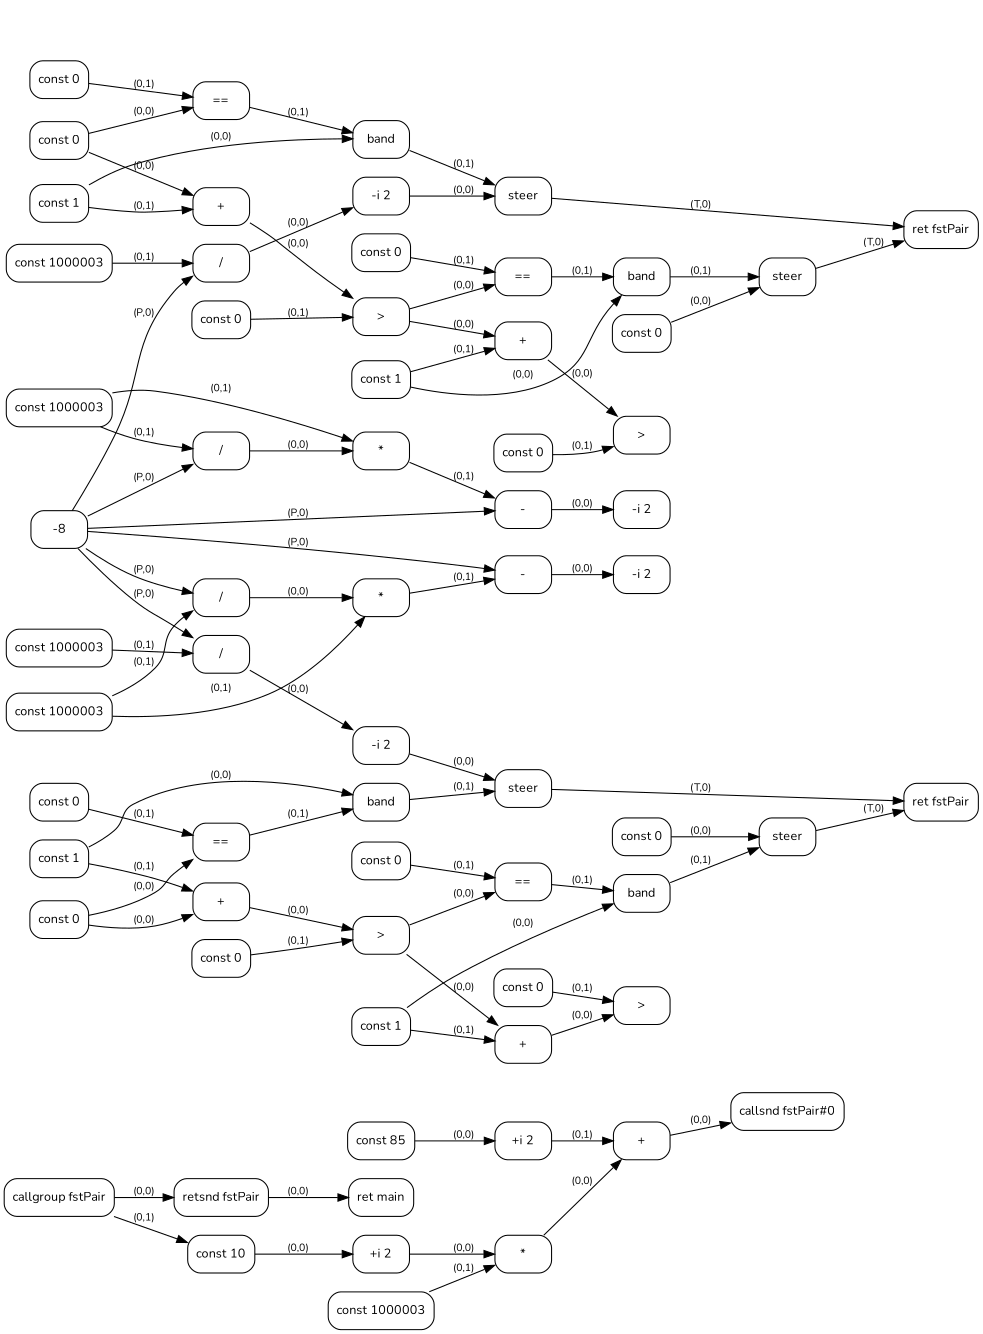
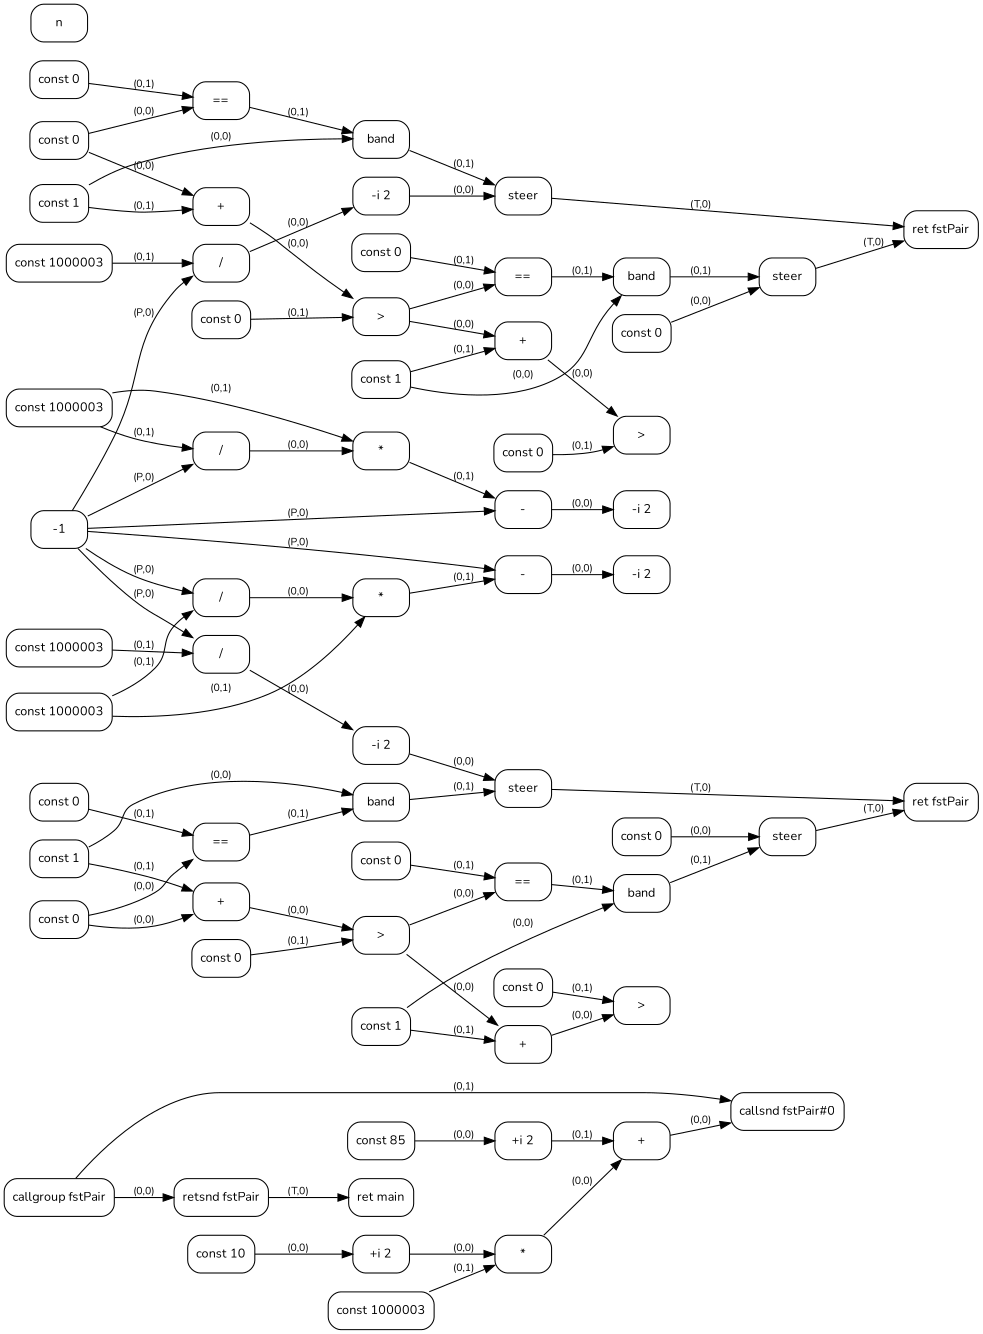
none -> (59, 23)
(59, 530) -> (59, 530)
(298, 1192) -> (298, 1192)
(146, 1228) -> (384, 1093)
